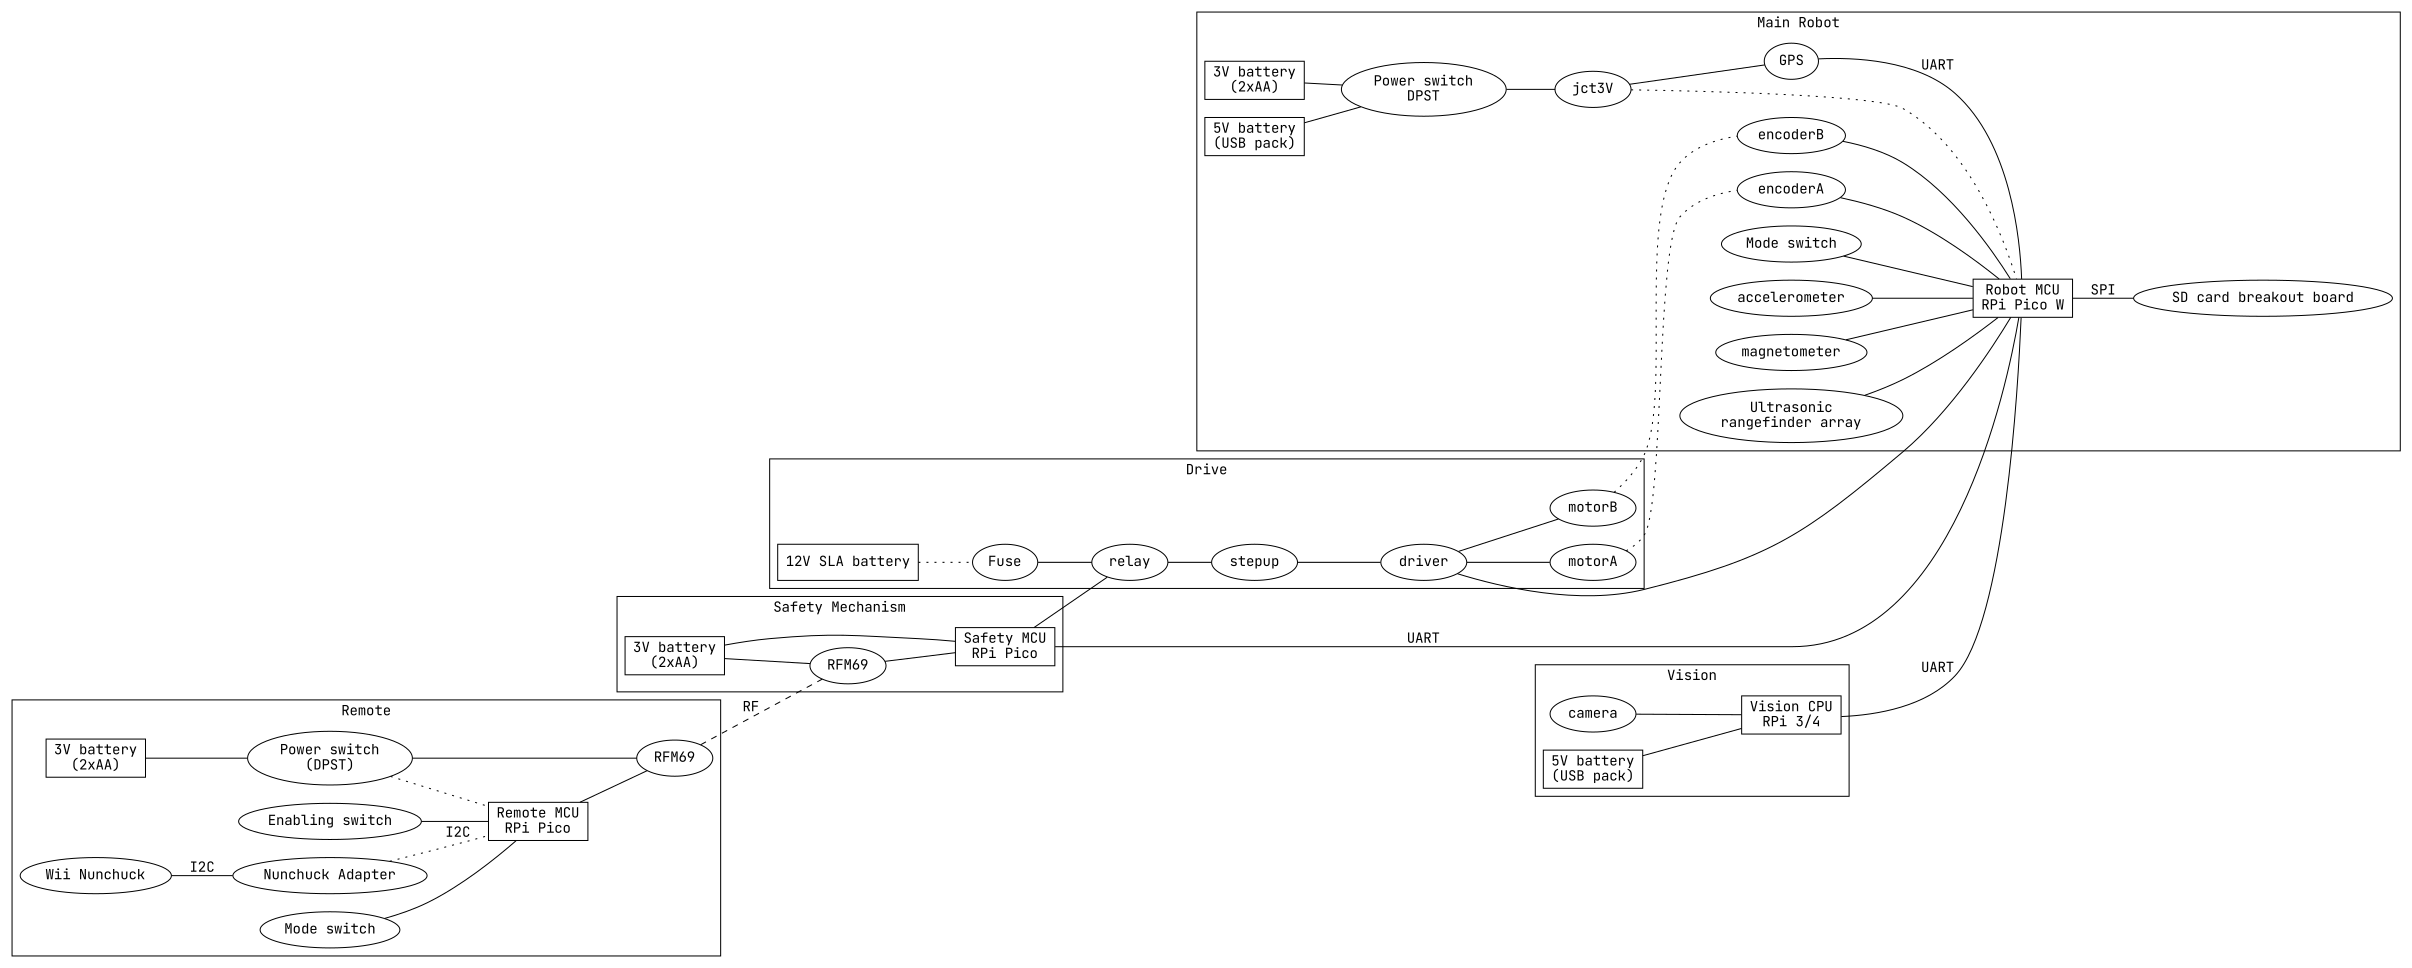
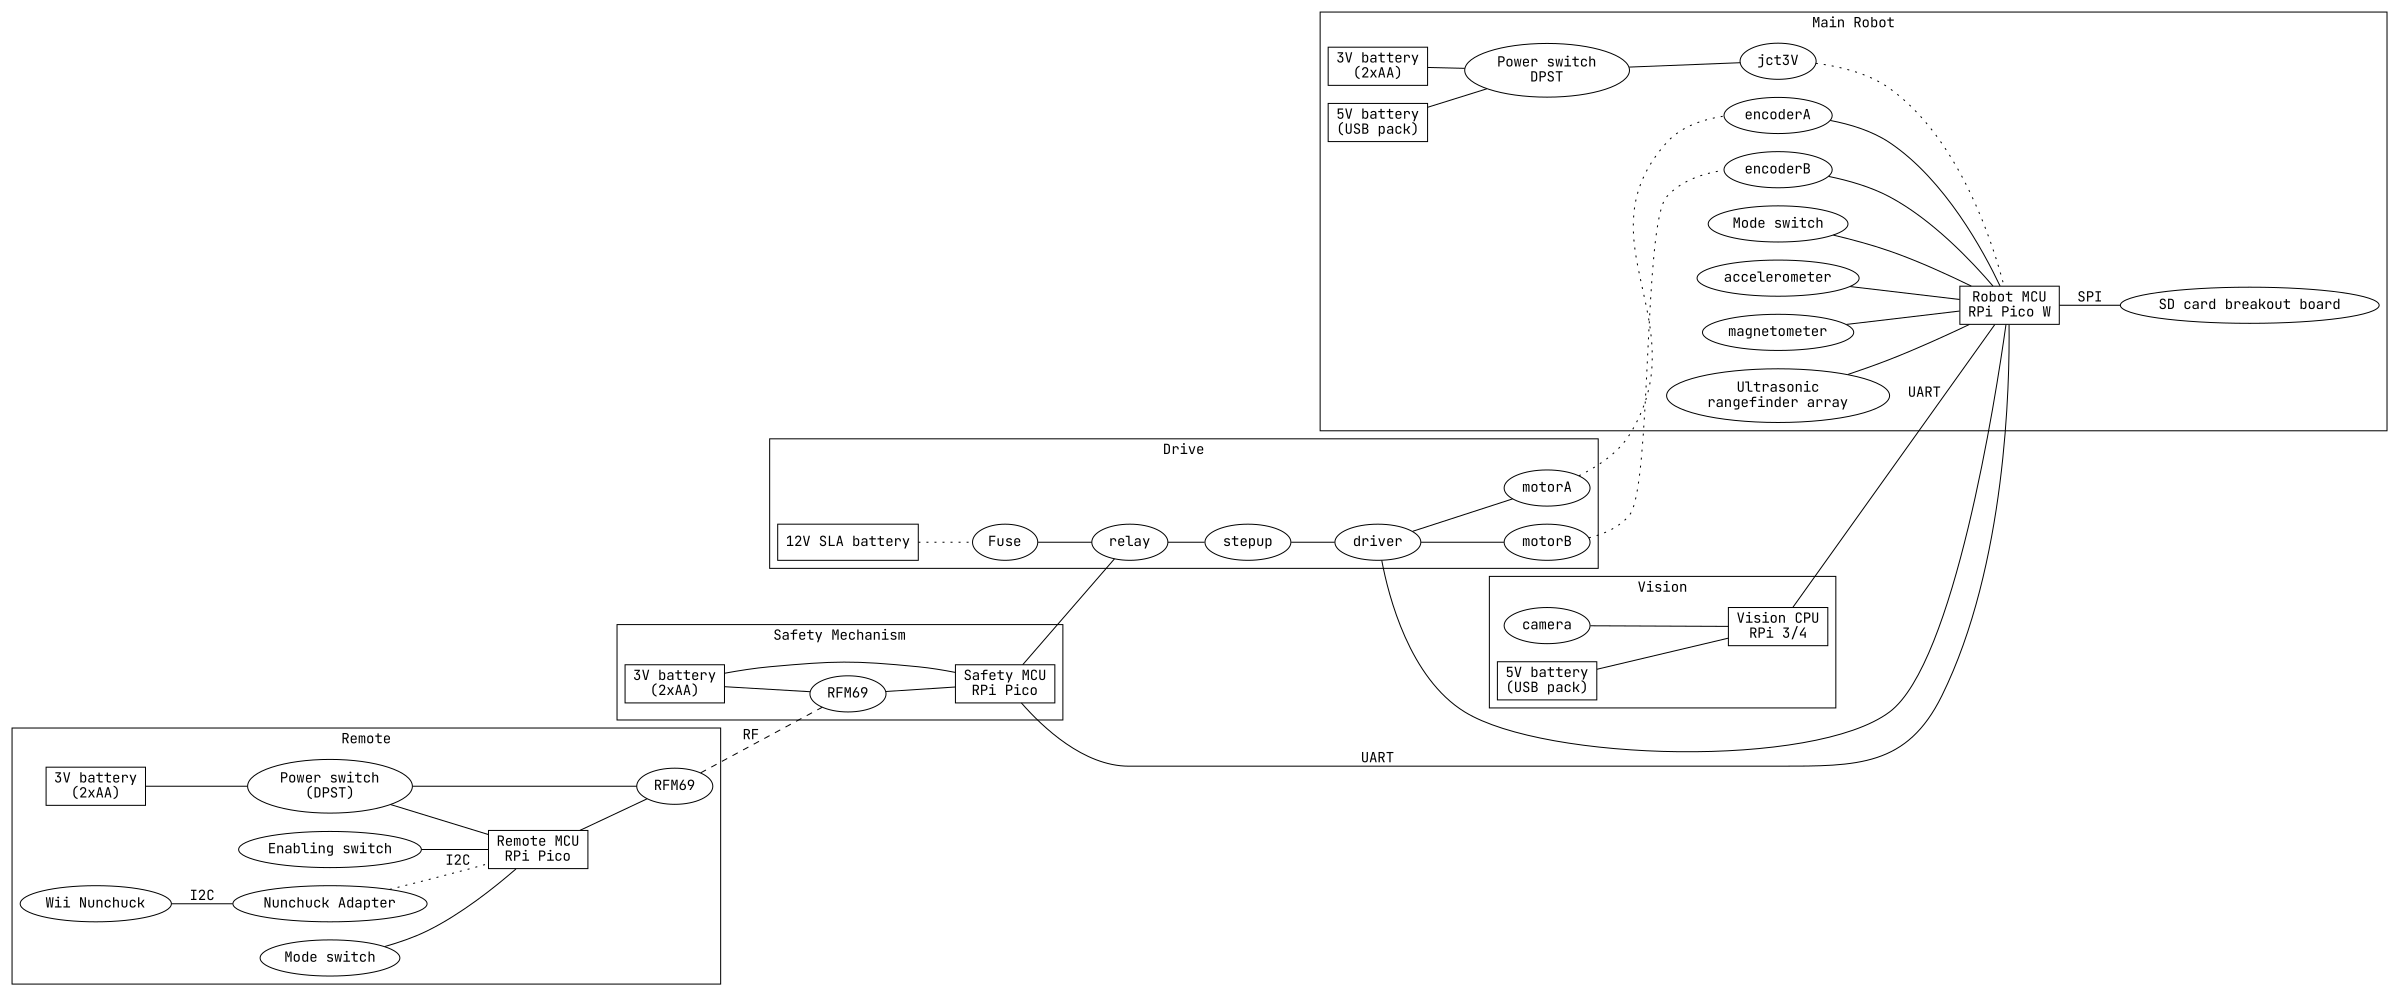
(1791, 61) -> none
(440, 791) -> (440, 820)
